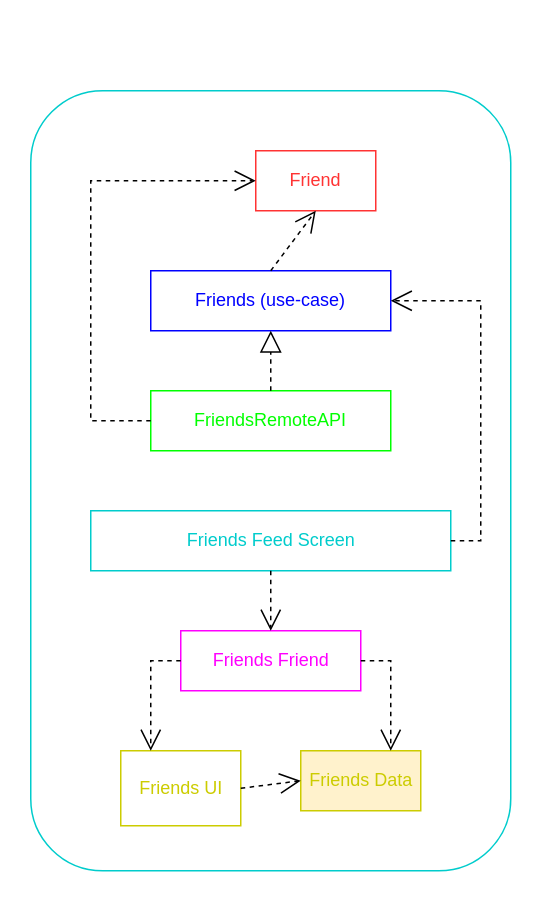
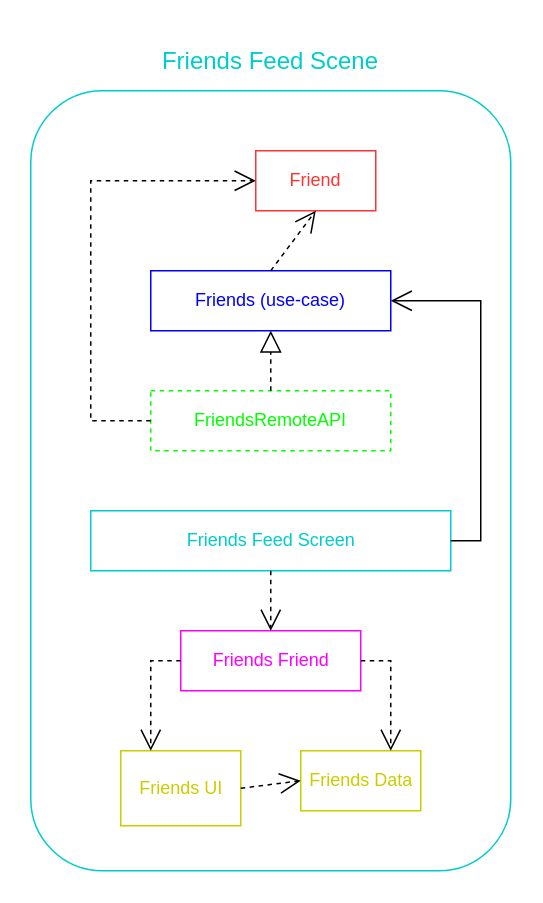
none -> (271, 61)
(481, 394) -> (481, 394)
(271, 421) -> (271, 421)
(361, 781) -> (361, 781)
